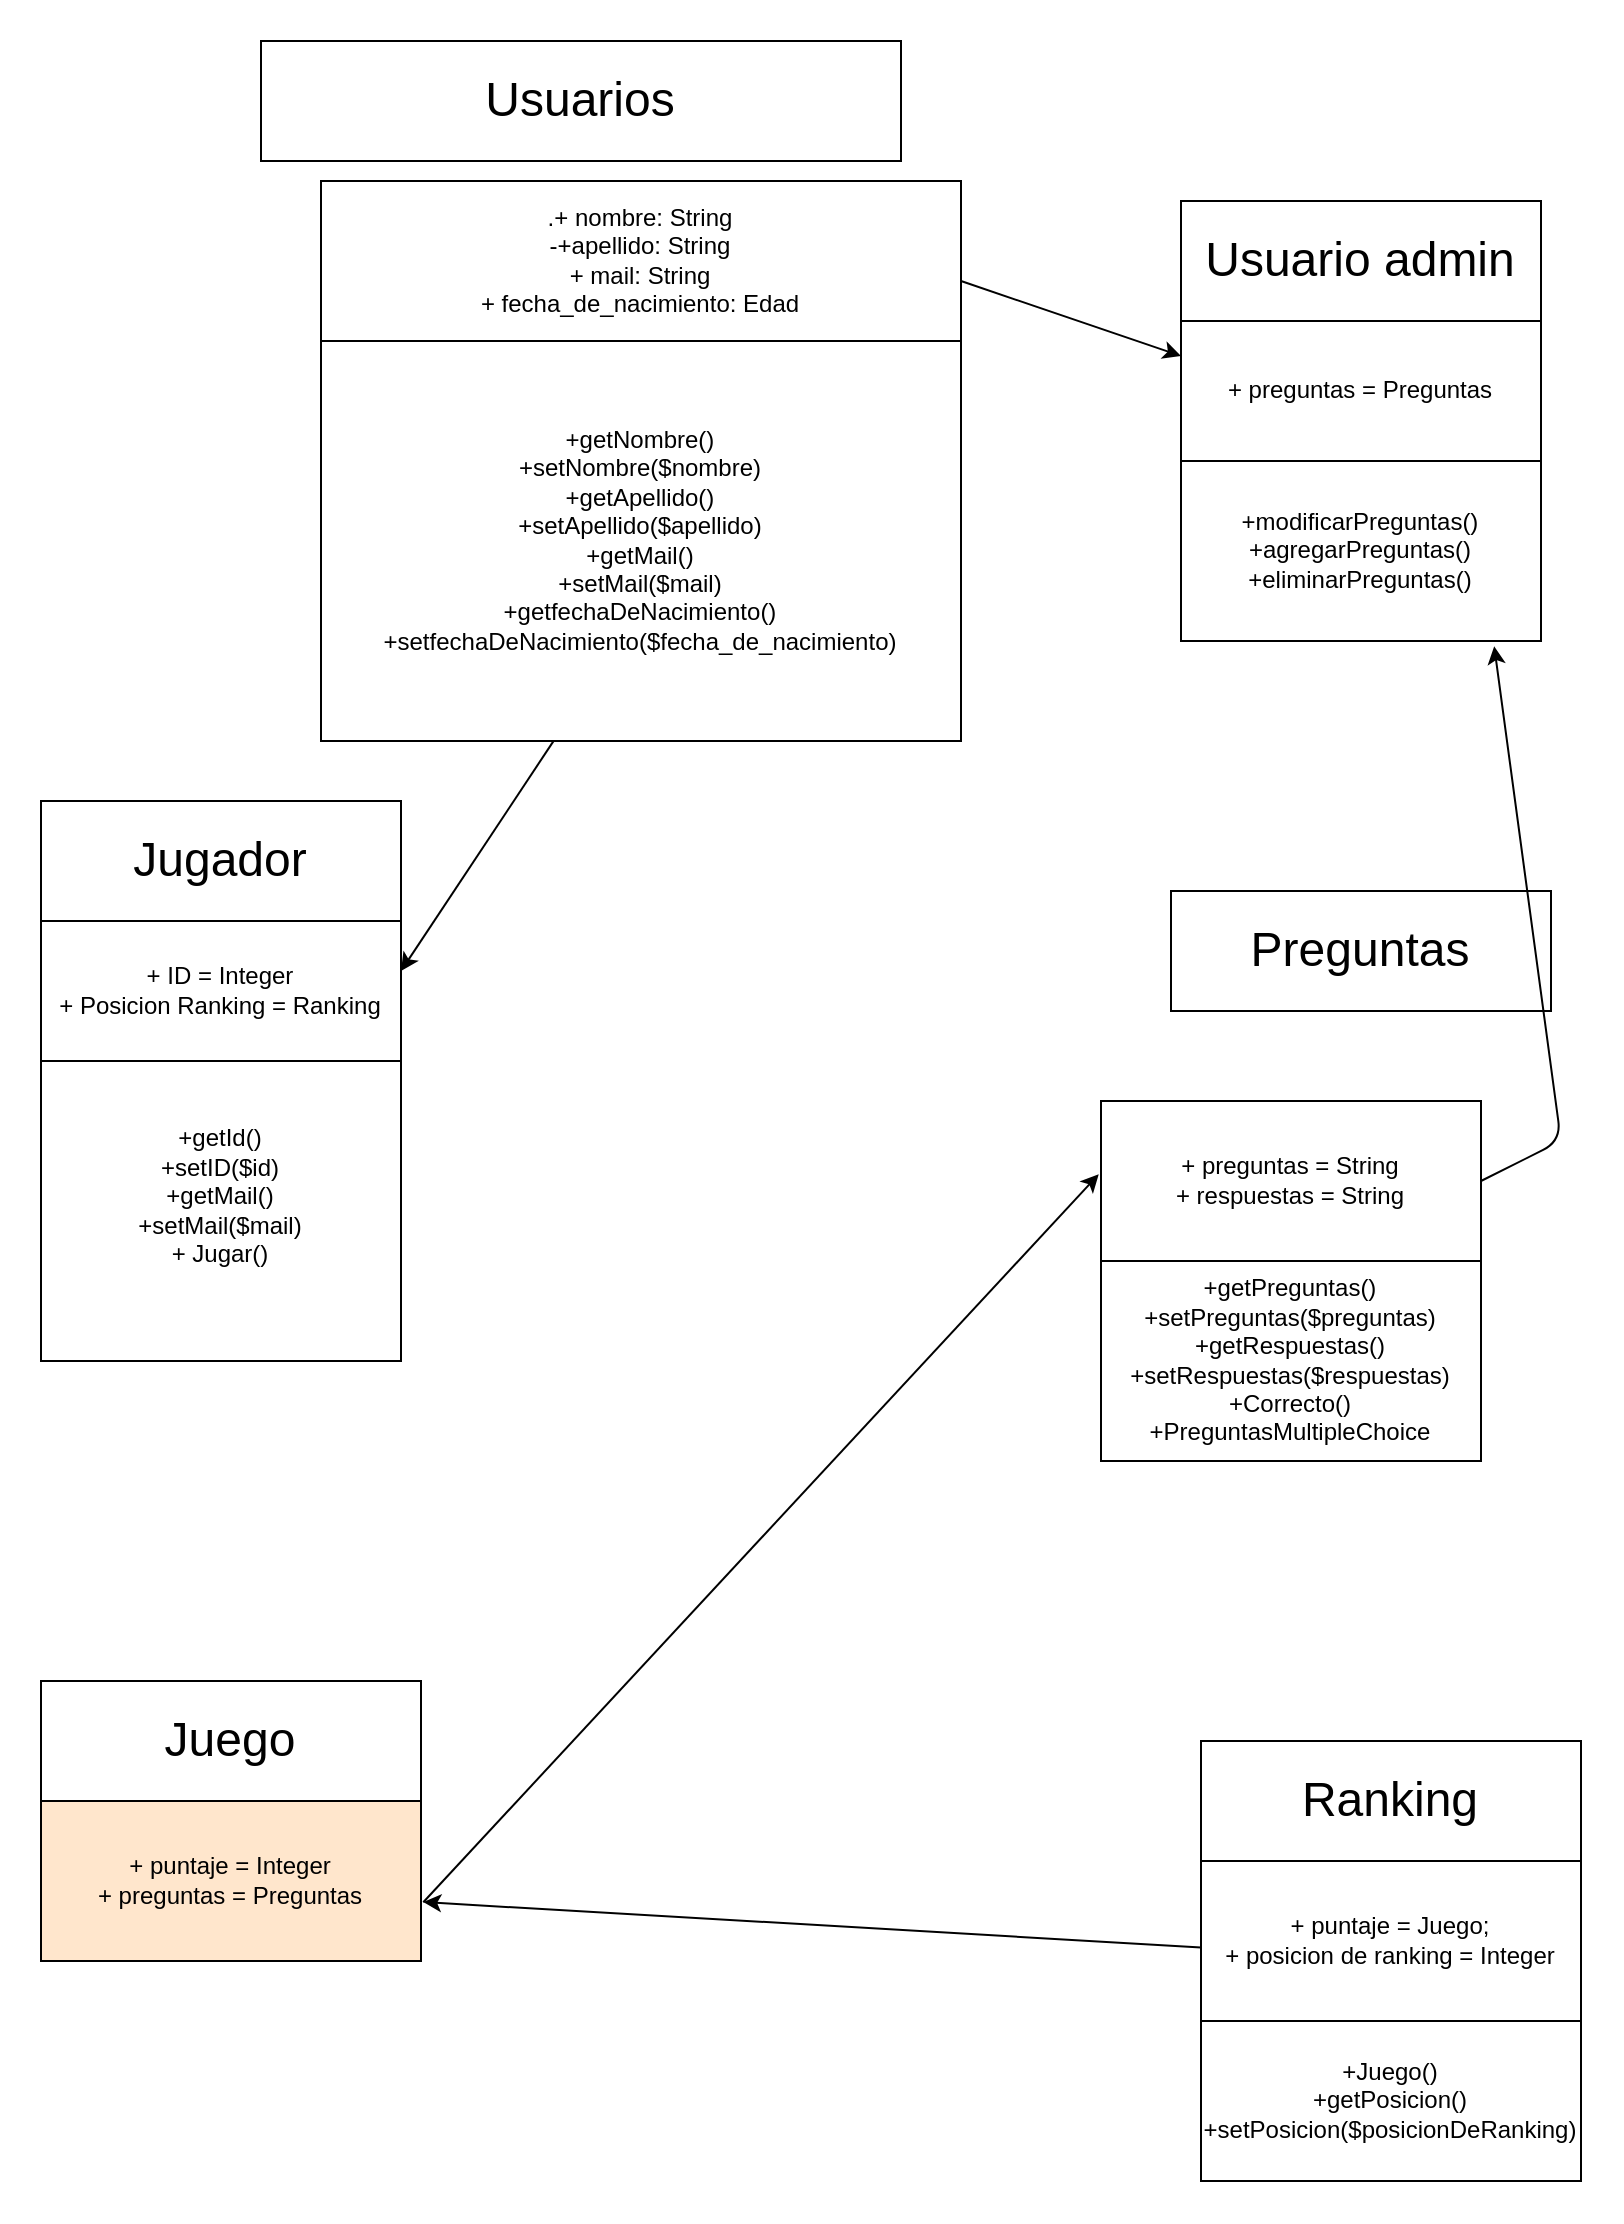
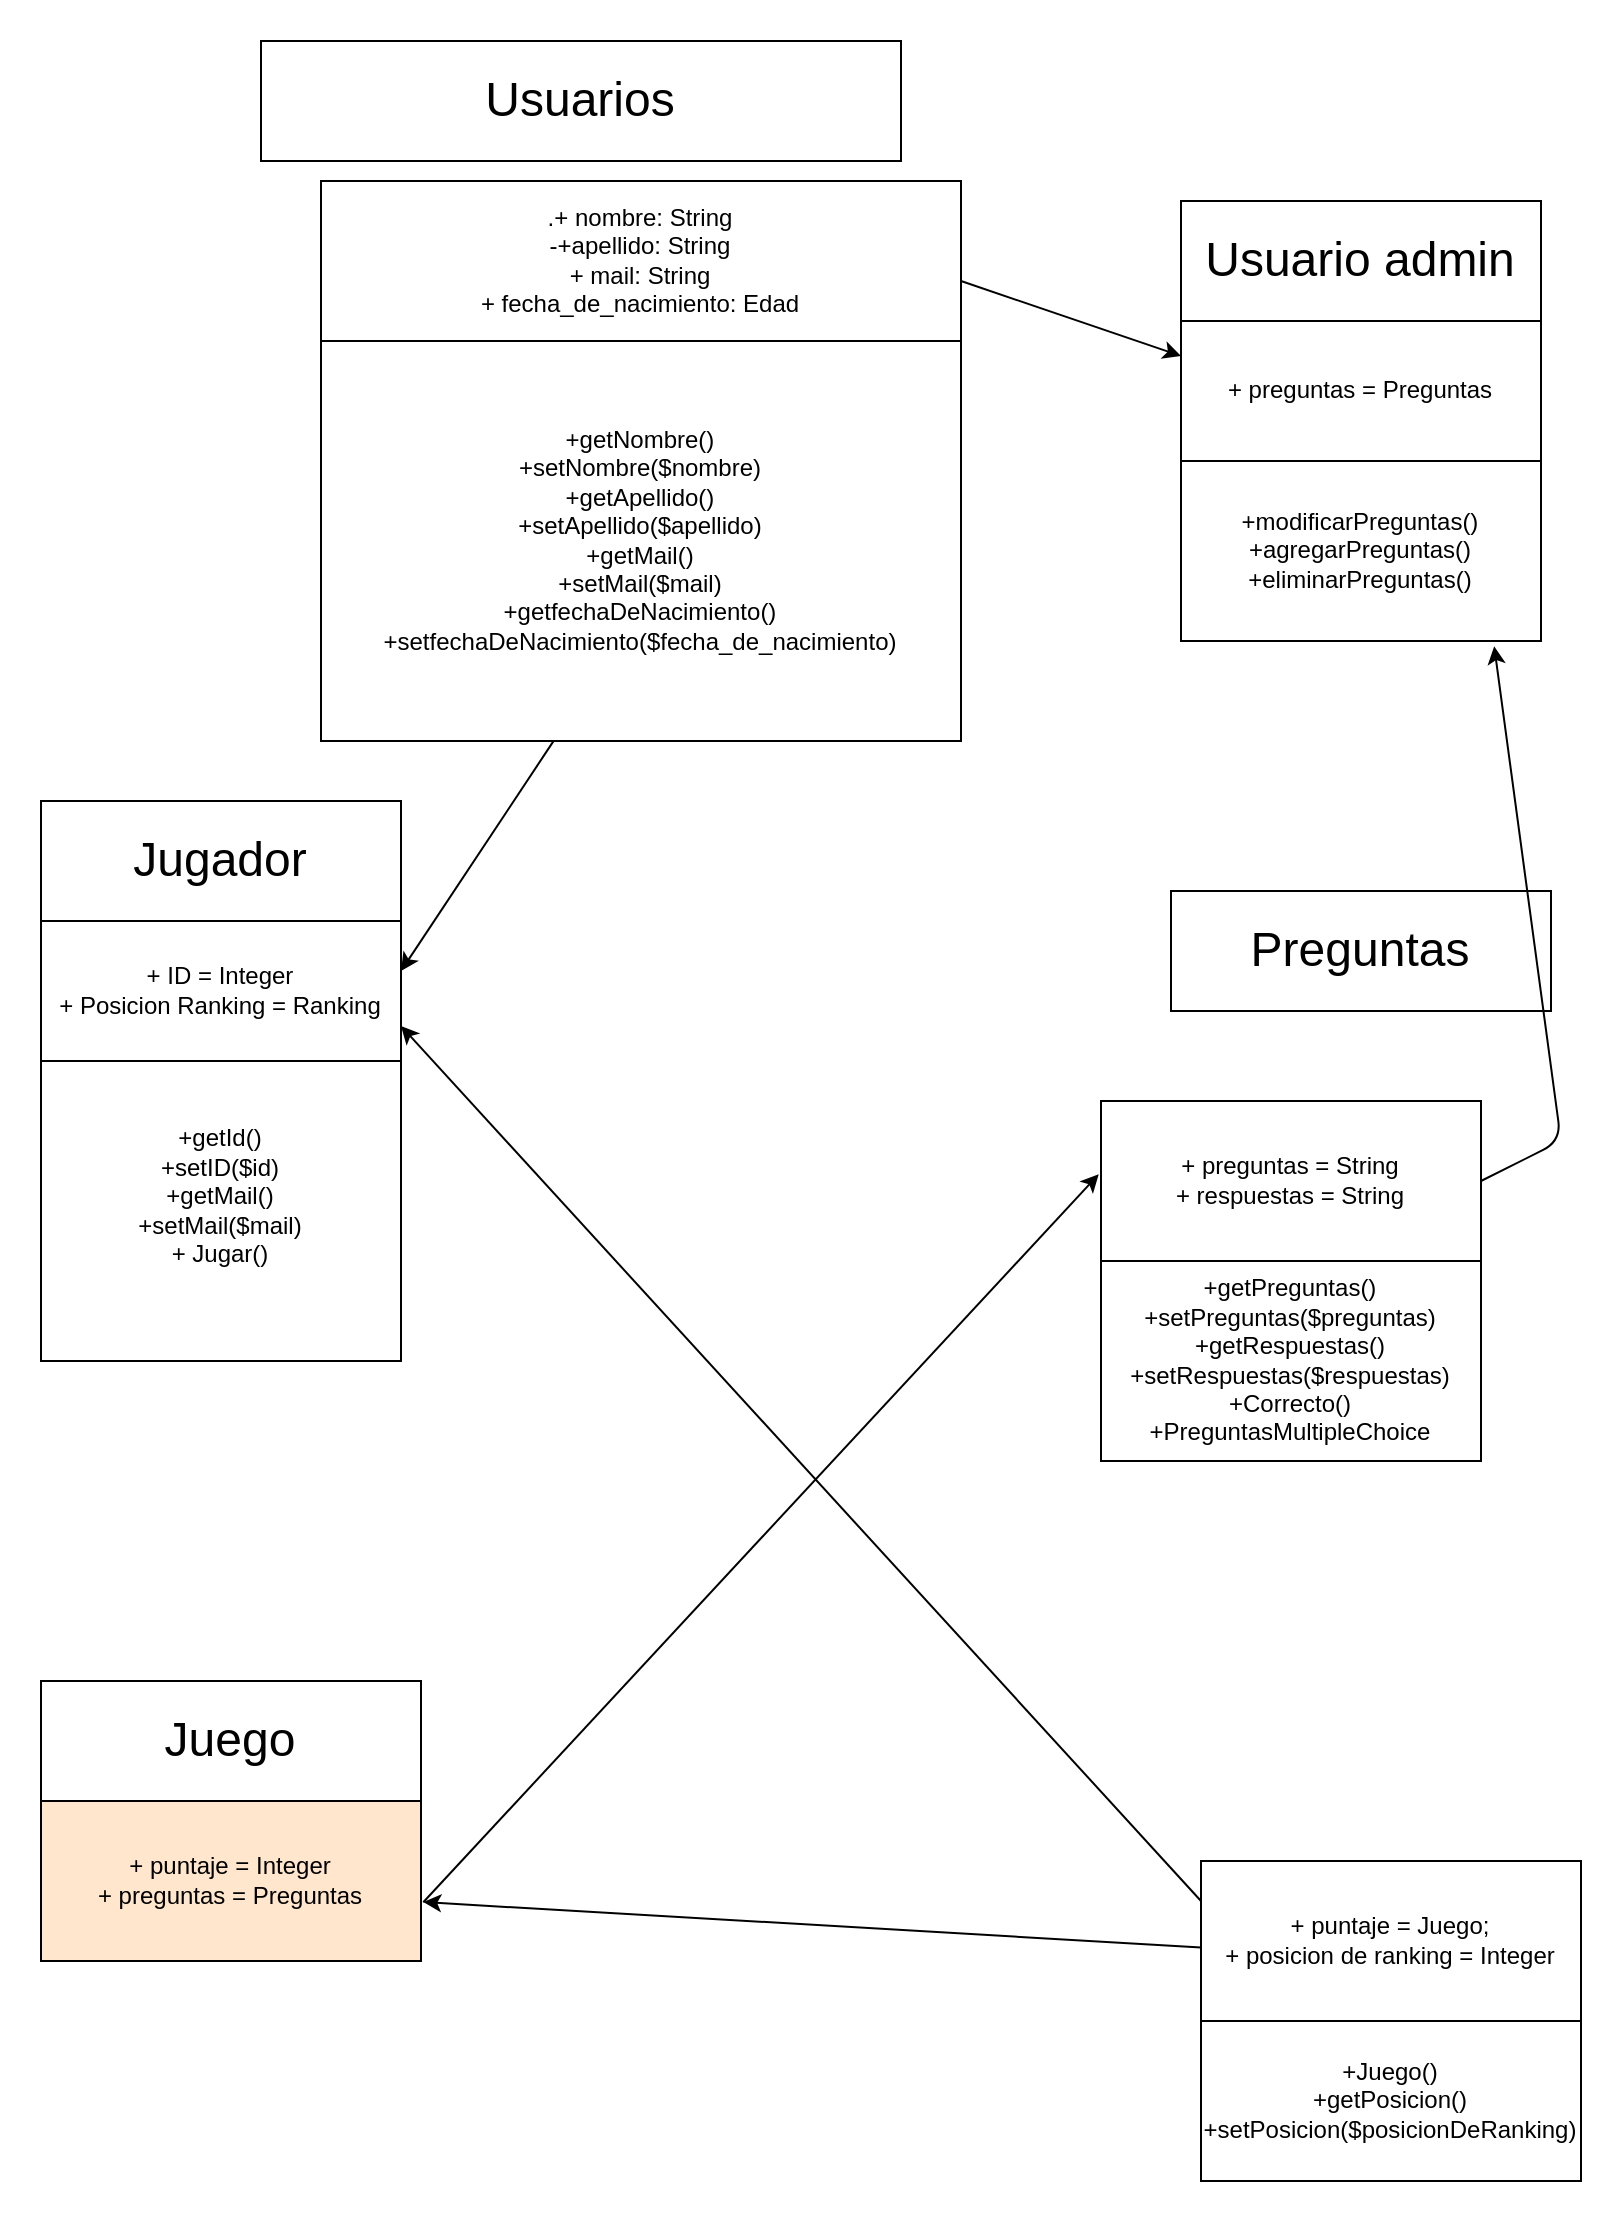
none -> (805, 1468)
(1391, 1801) -> none
